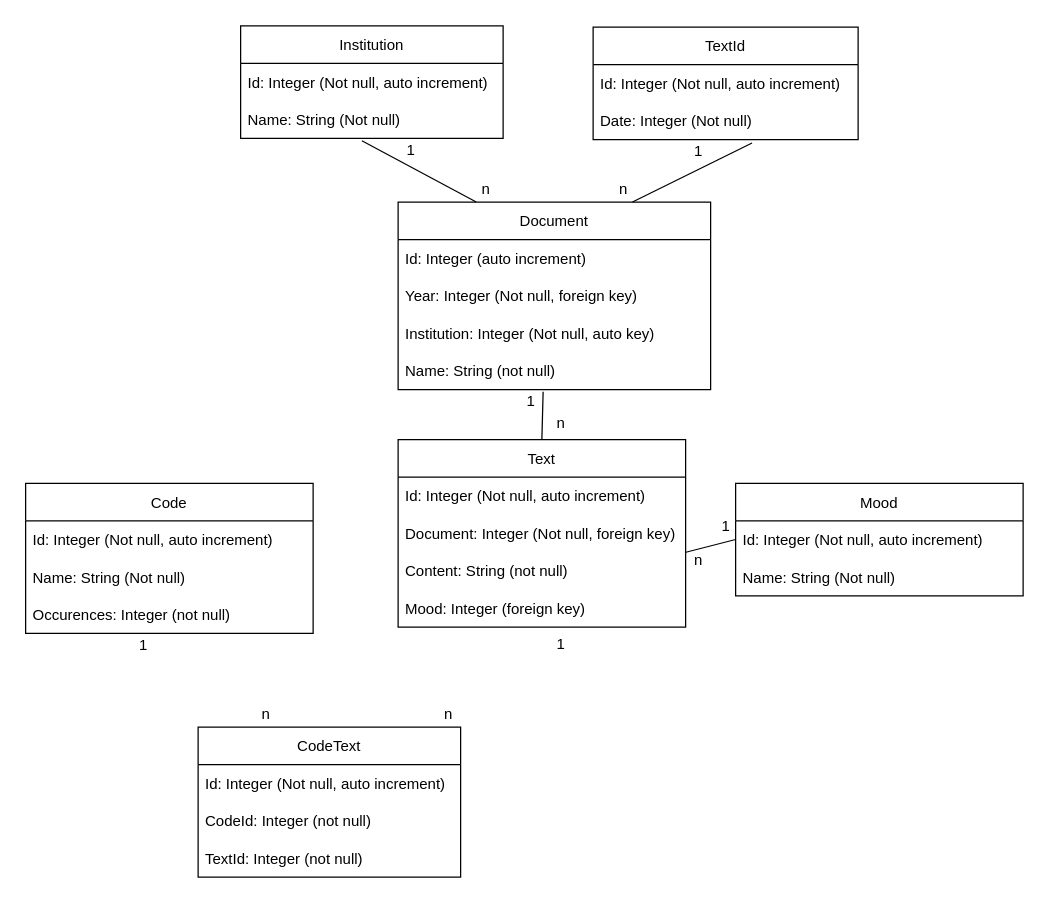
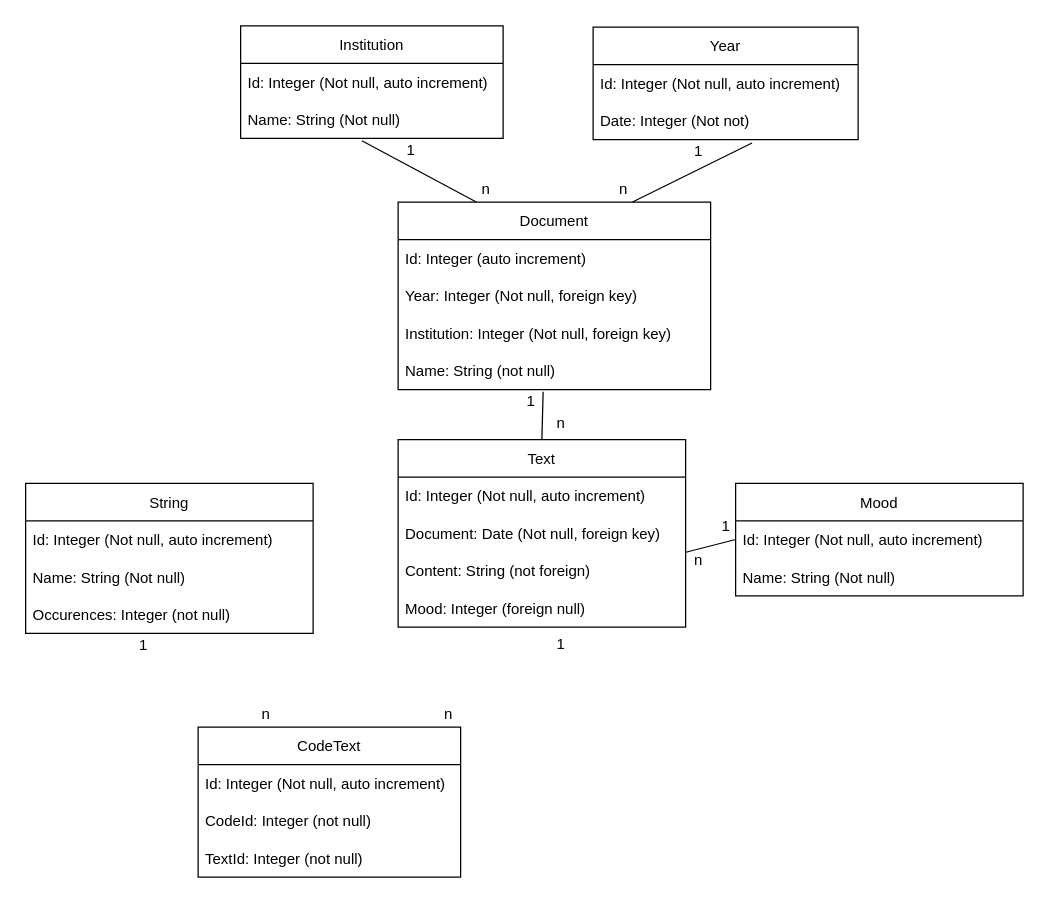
(725, 46) -> (725, 46)
(689, 121) -> (689, 121)
(556, 334) -> (566, 334)
(169, 503) -> (169, 503)
(558, 534) -> (545, 534)
(501, 571) -> (515, 571)
(509, 609) -> (509, 609)
